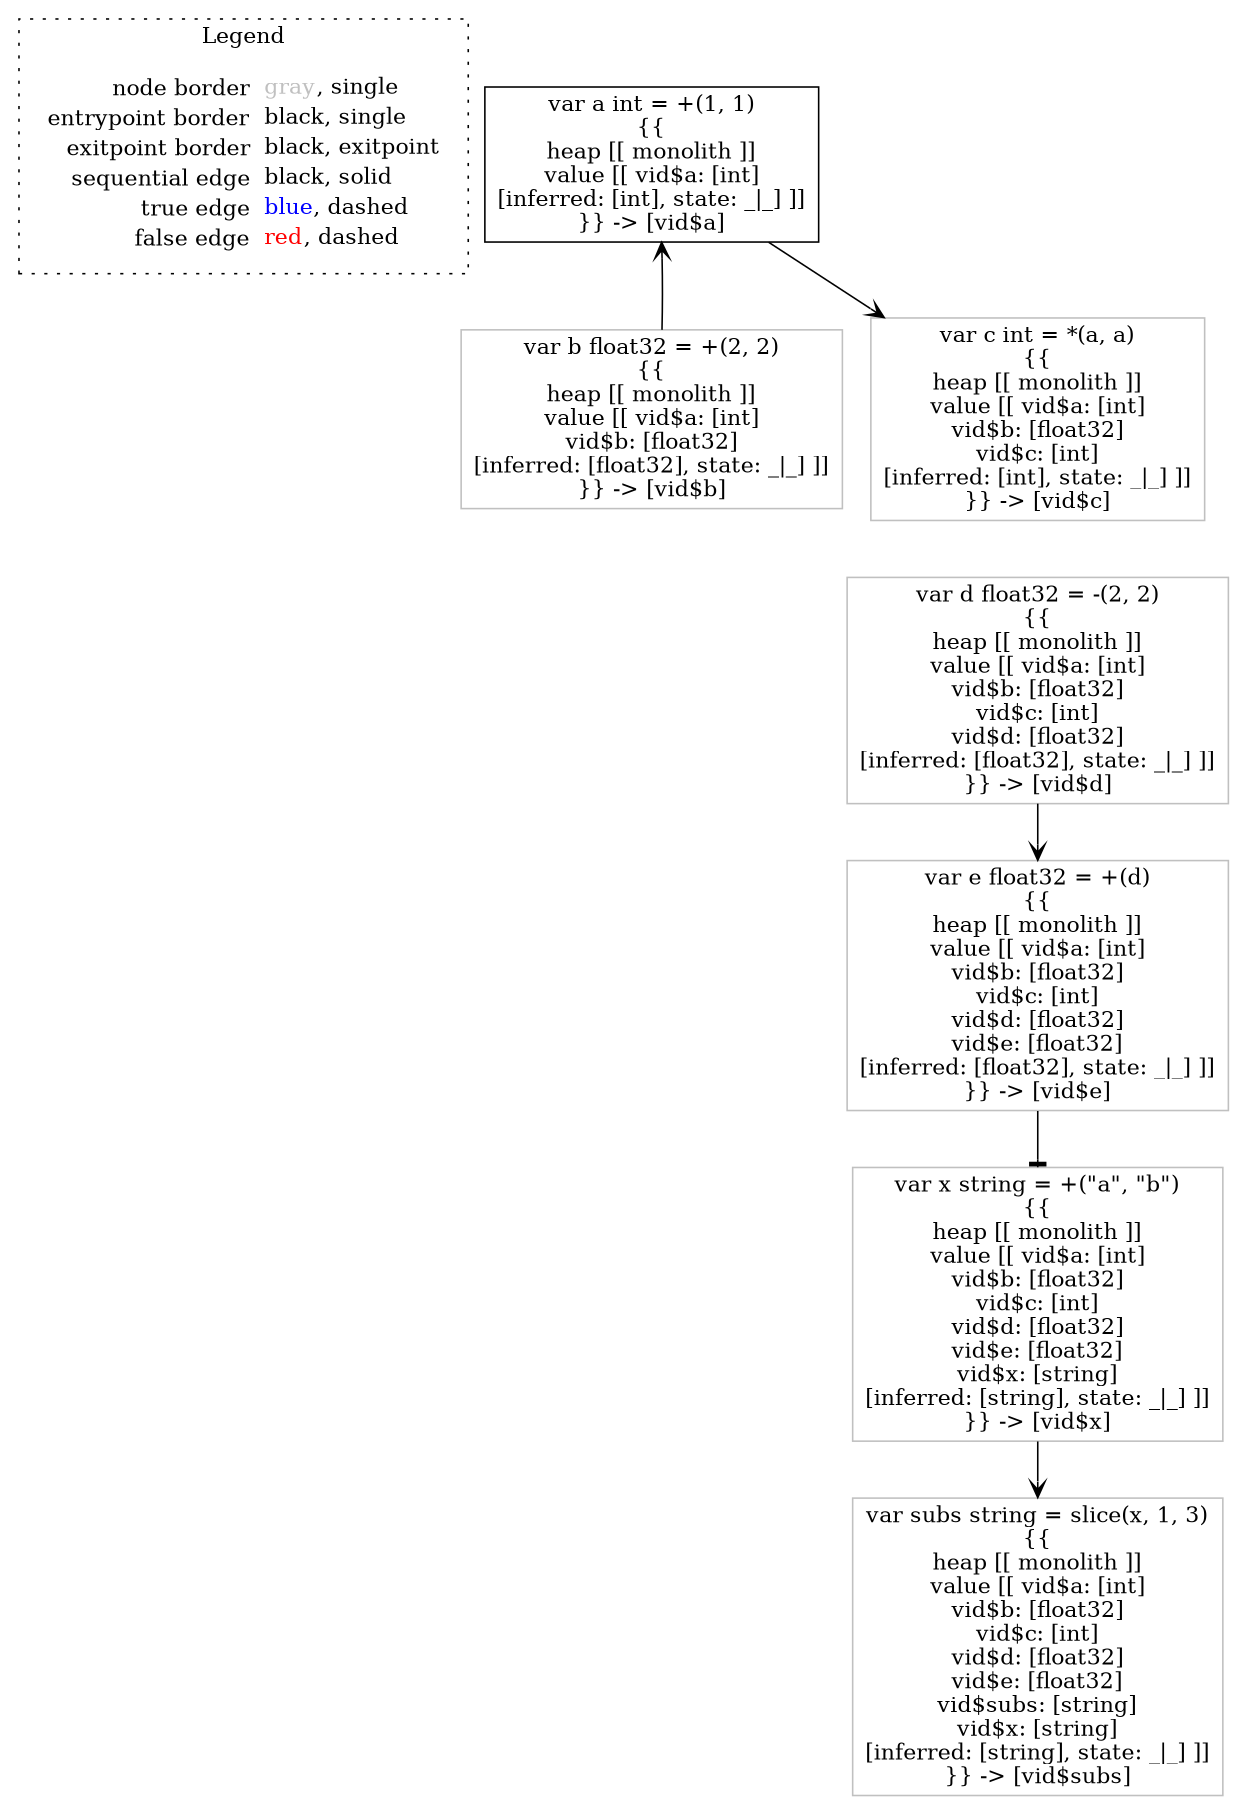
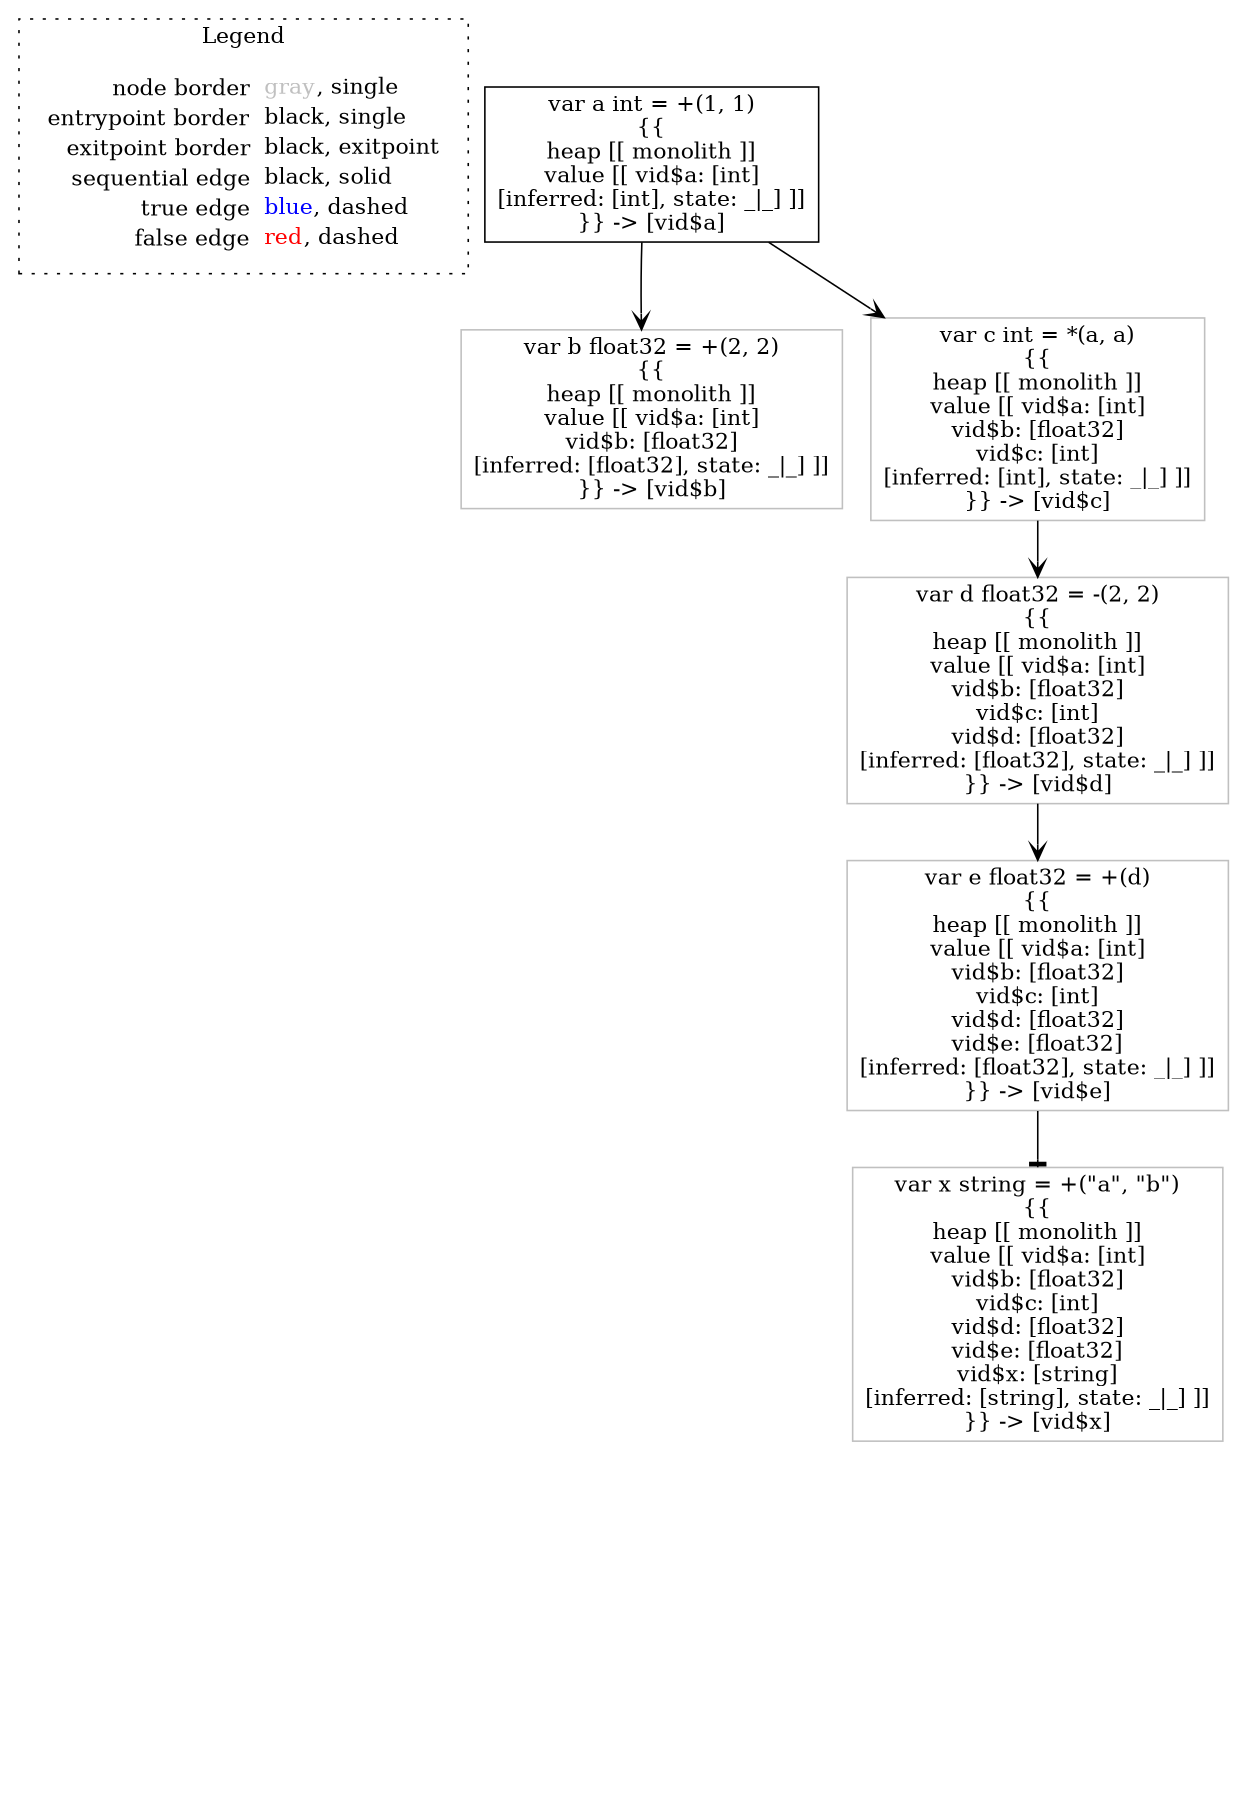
(662, 294) -> (641, 278)
none -> (1038, 541)
(1038, 1647) -> none
